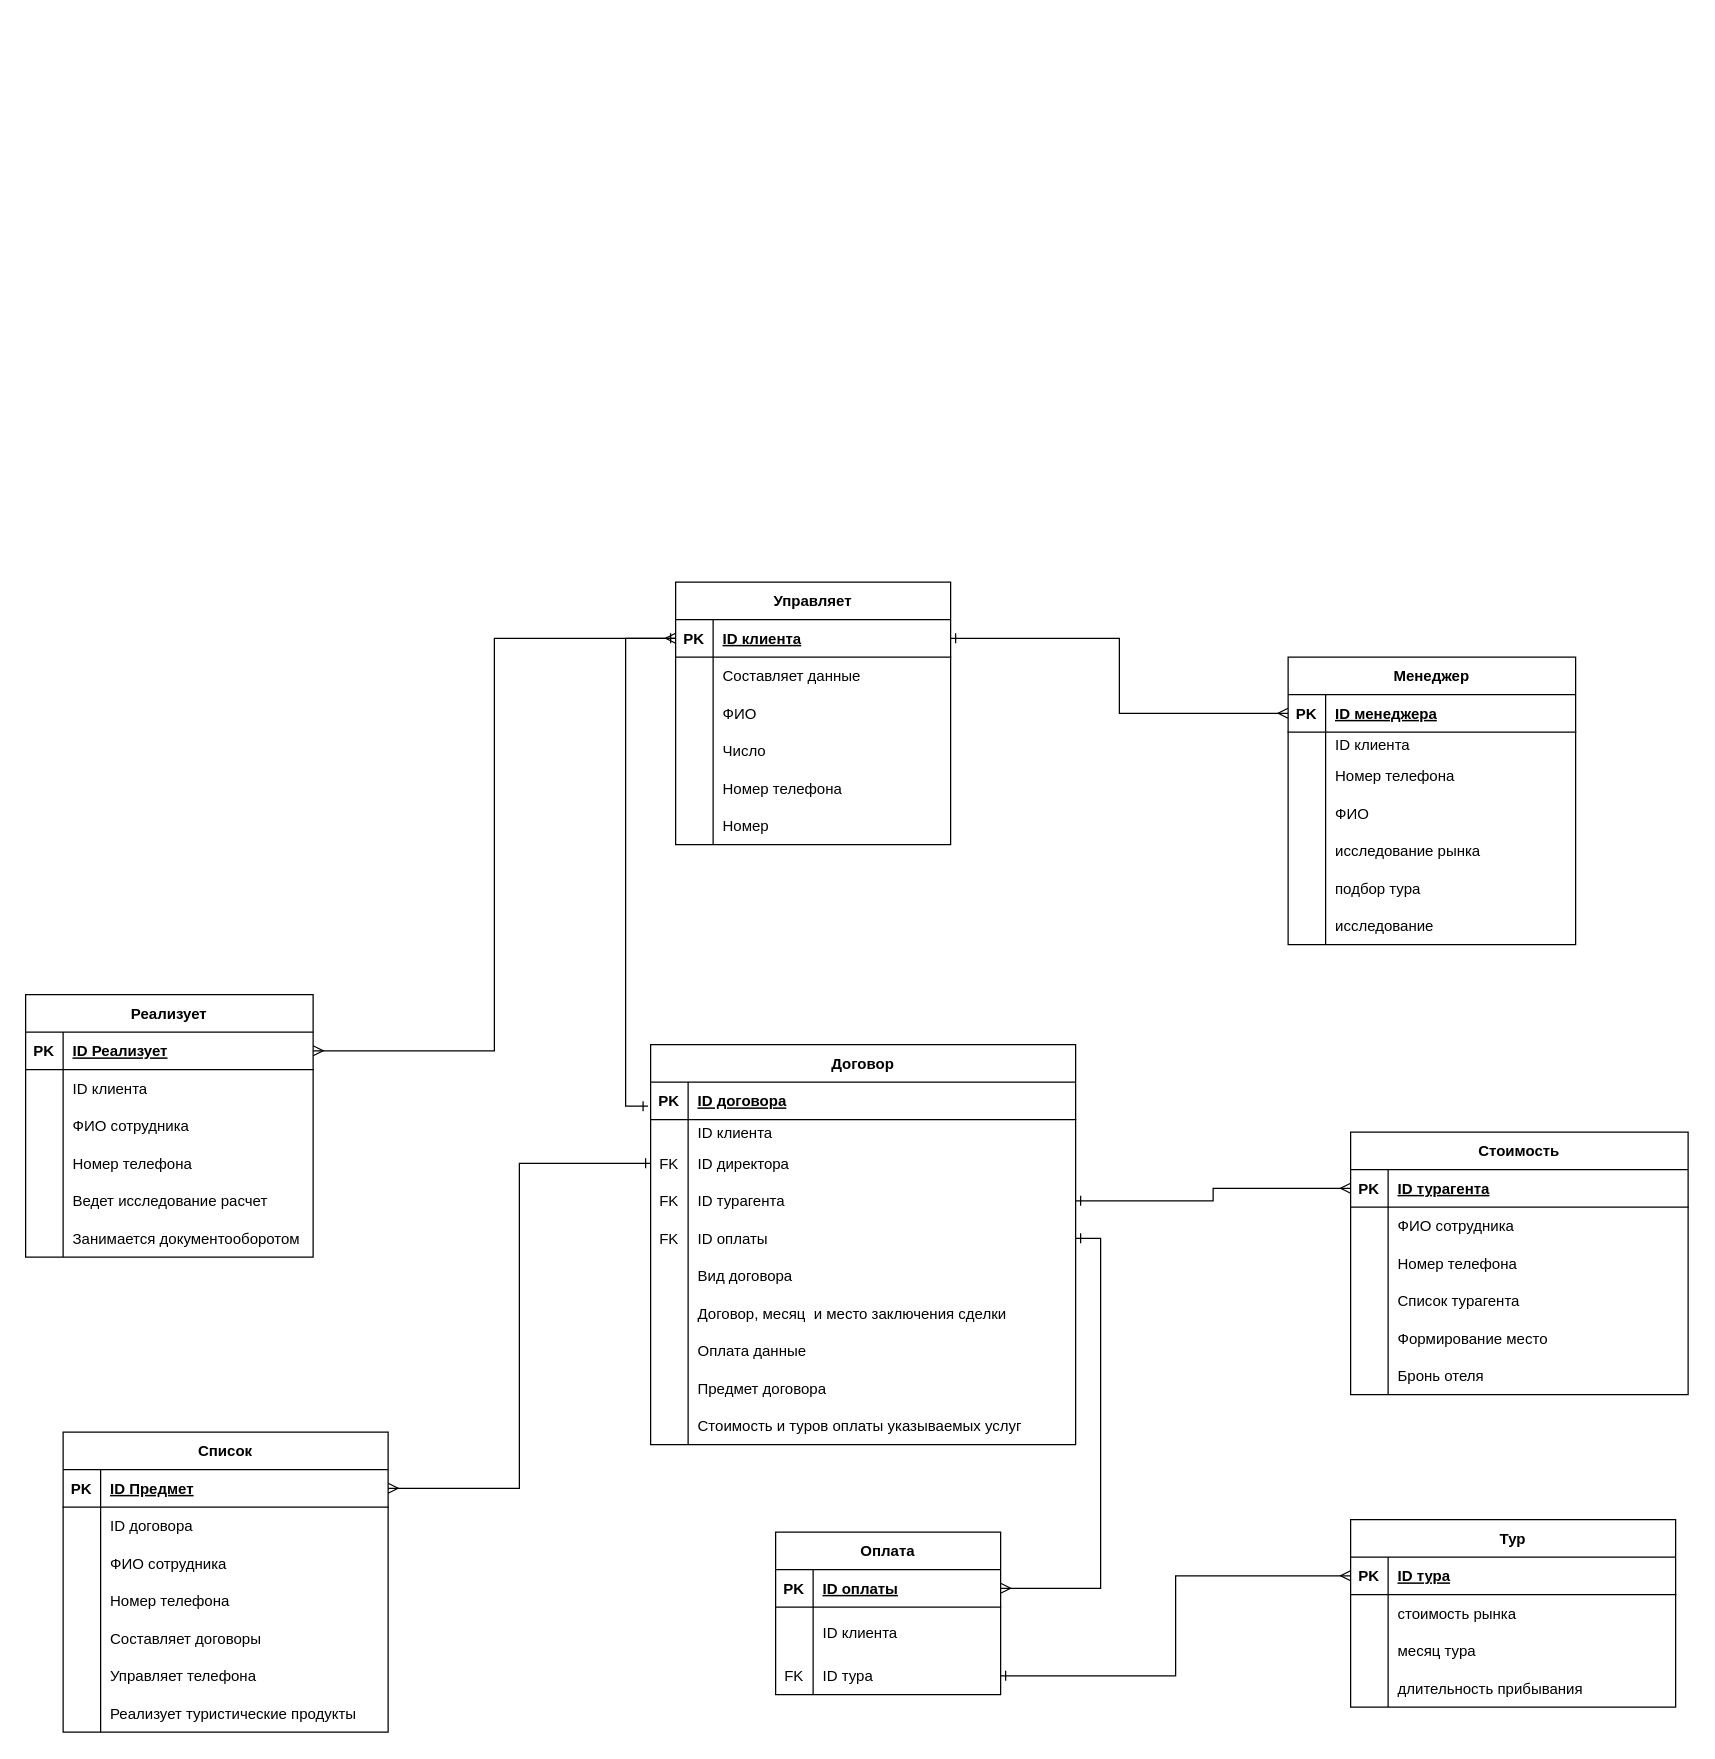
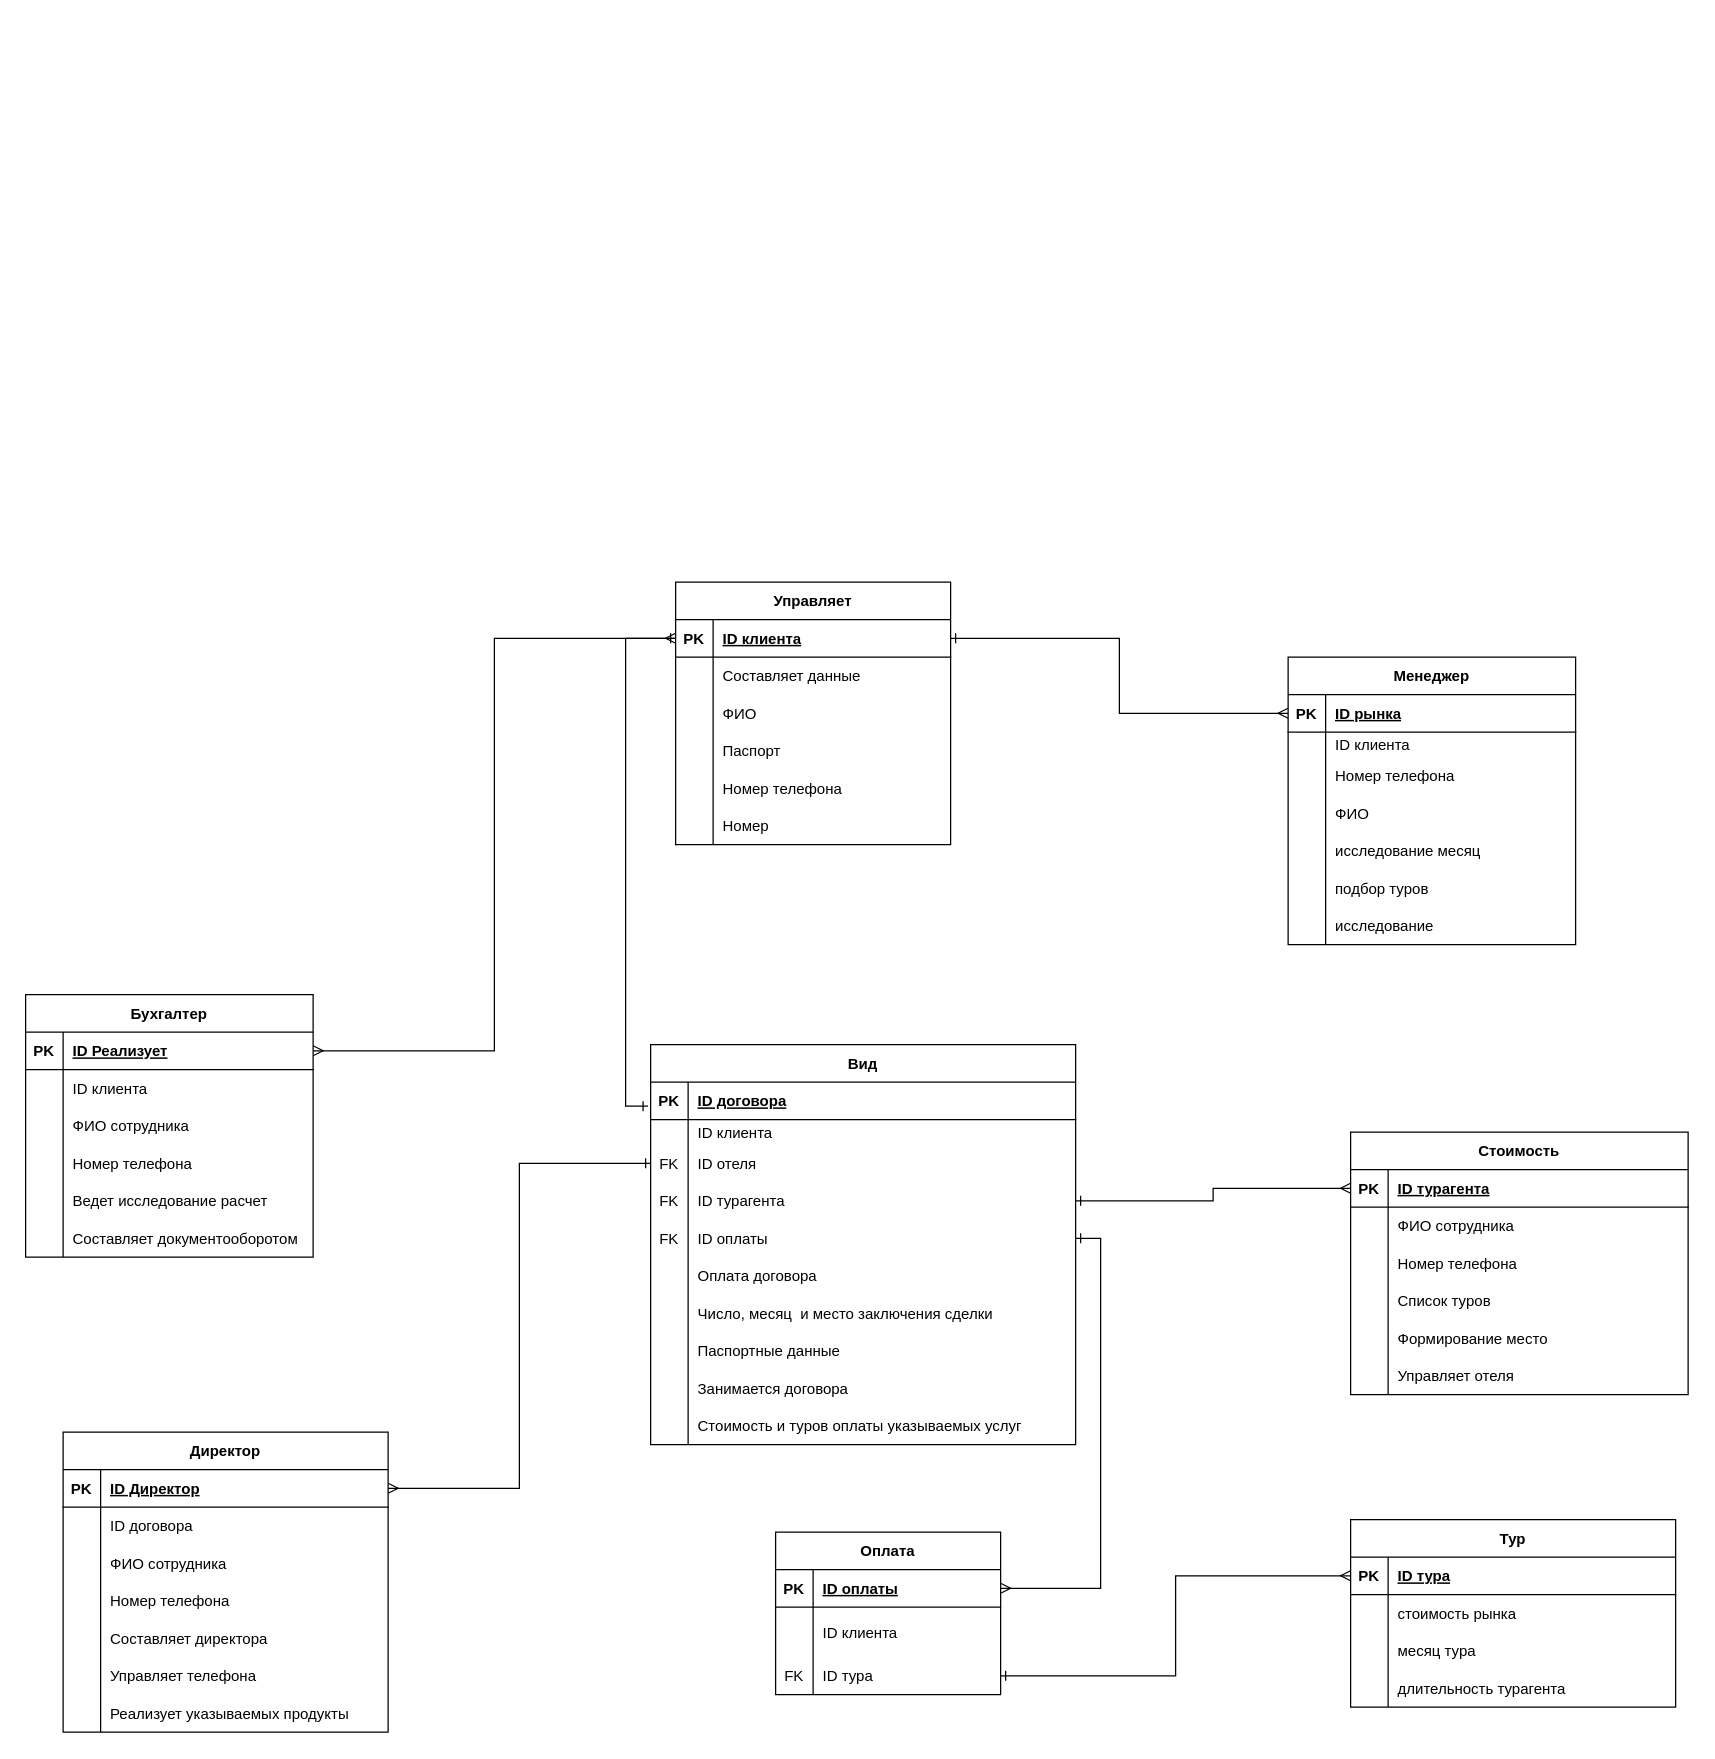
(1383, 714) -> (1367, 714)
(744, 751) -> (752, 751)
(1409, 851) -> (1409, 851)
(1379, 889) -> (1383, 889)
(169, 1014) -> (169, 1014)
(863, 1064) -> (863, 1064)
(746, 1164) -> (729, 1164)
(188, 1239) -> (188, 1239)
(746, 1276) -> (759, 1276)
(1463, 1301) -> (1446, 1301)
(858, 1314) -> (850, 1314)
(750, 1351) -> (767, 1351)
(1442, 1376) -> (1459, 1376)
(763, 1389) -> (775, 1389)
(225, 1451) -> (225, 1451)
(152, 1489) -> (156, 1489)
(188, 1639) -> (192, 1639)
(1492, 1689) -> (1488, 1689)
(241, 1714) -> (232, 1714)
